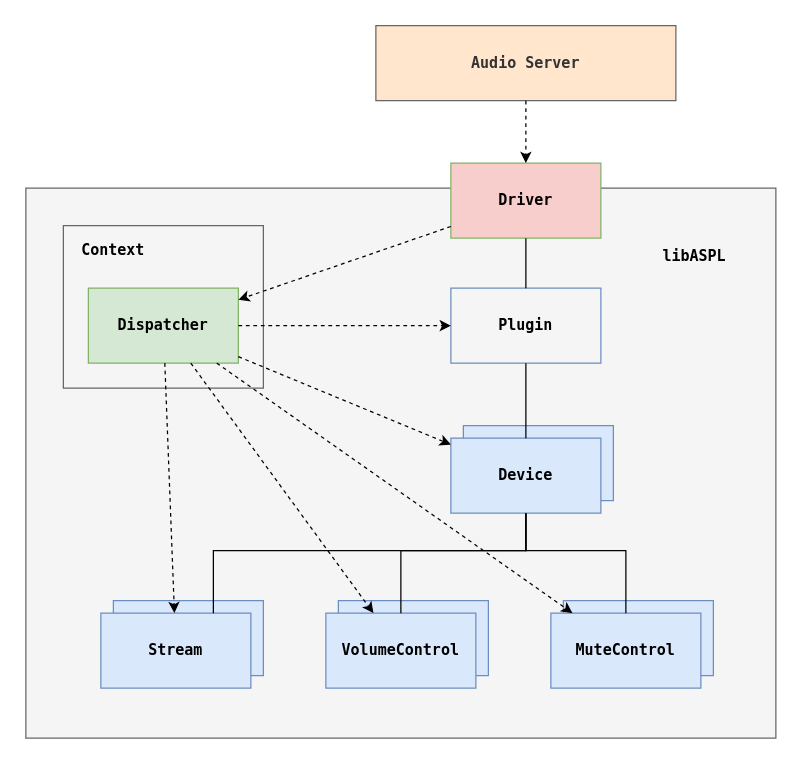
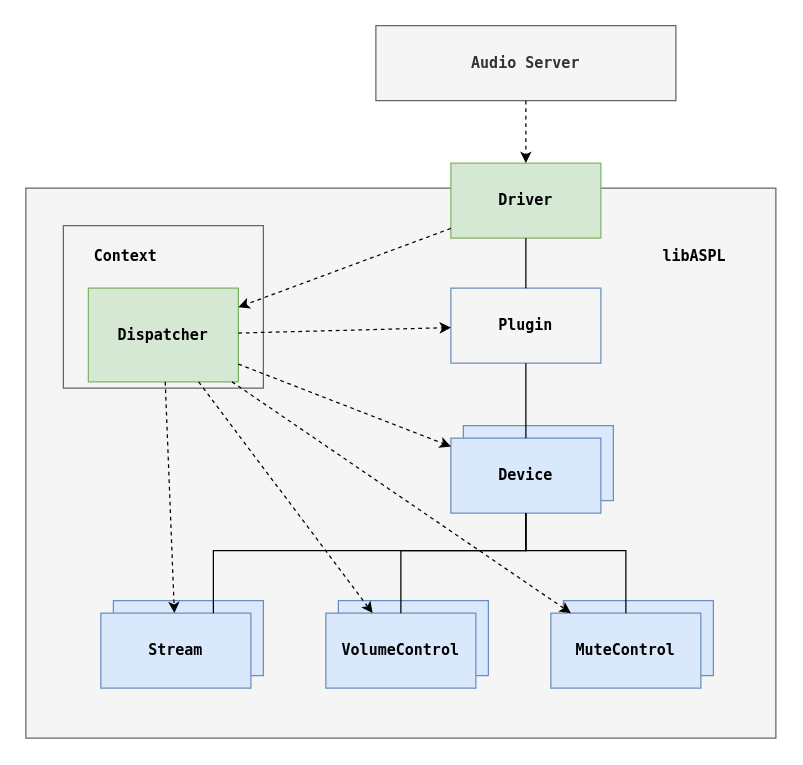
(526, 63) -> (526, 63)
(526, 201) -> (526, 201)
(113, 251) -> (126, 257)
(163, 326) -> (163, 335)
